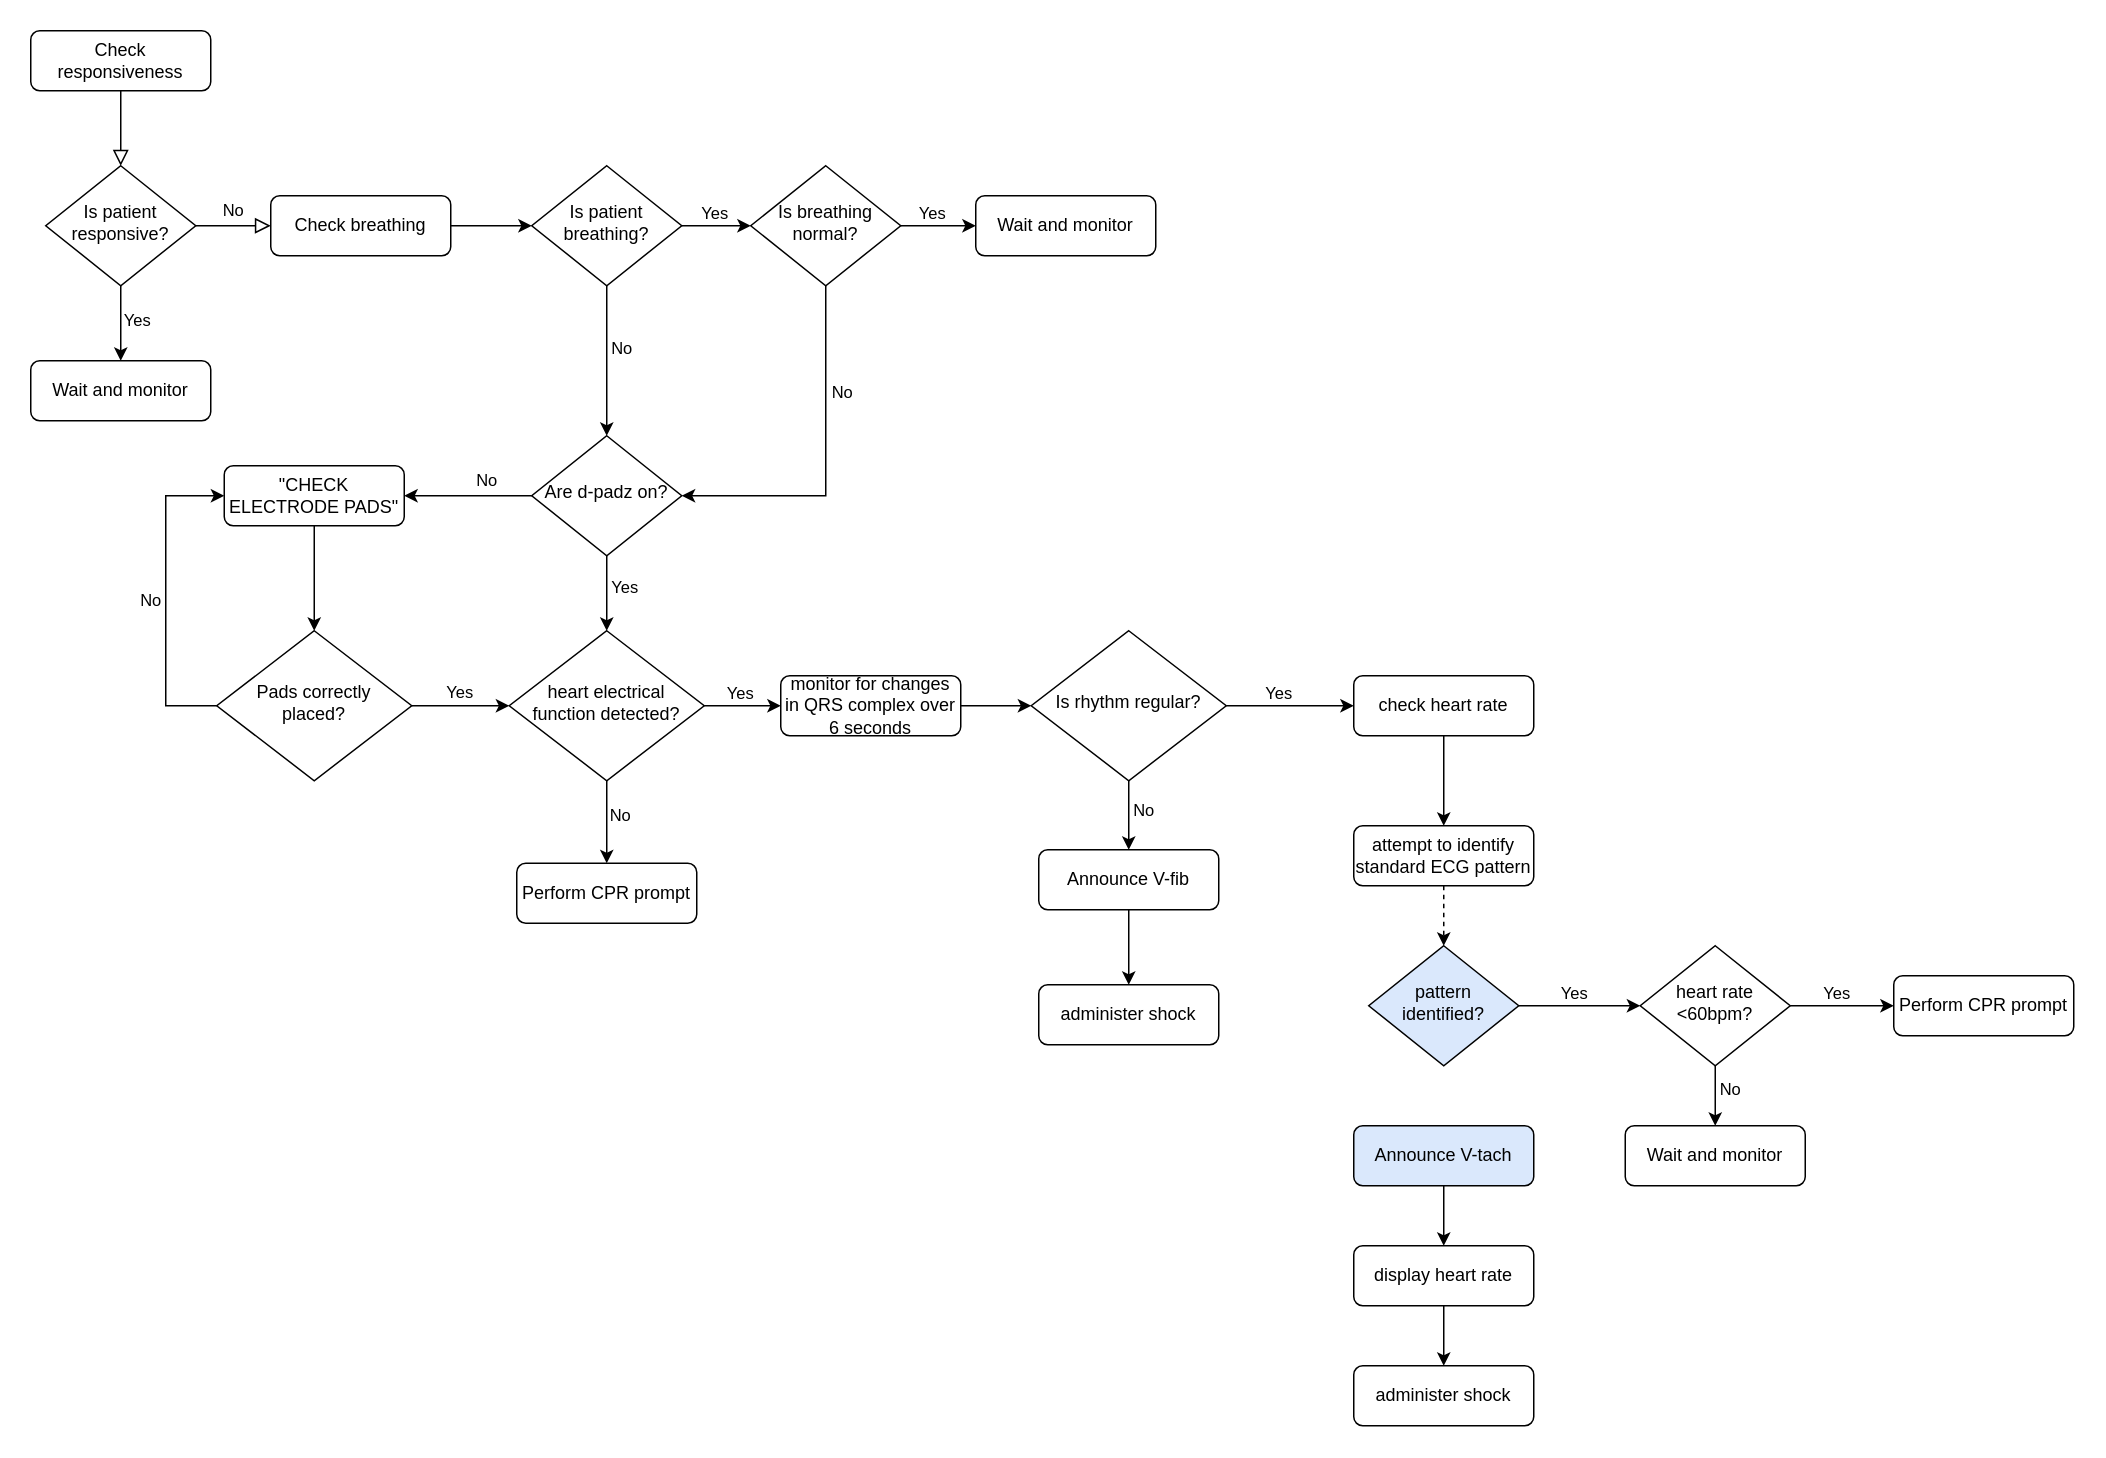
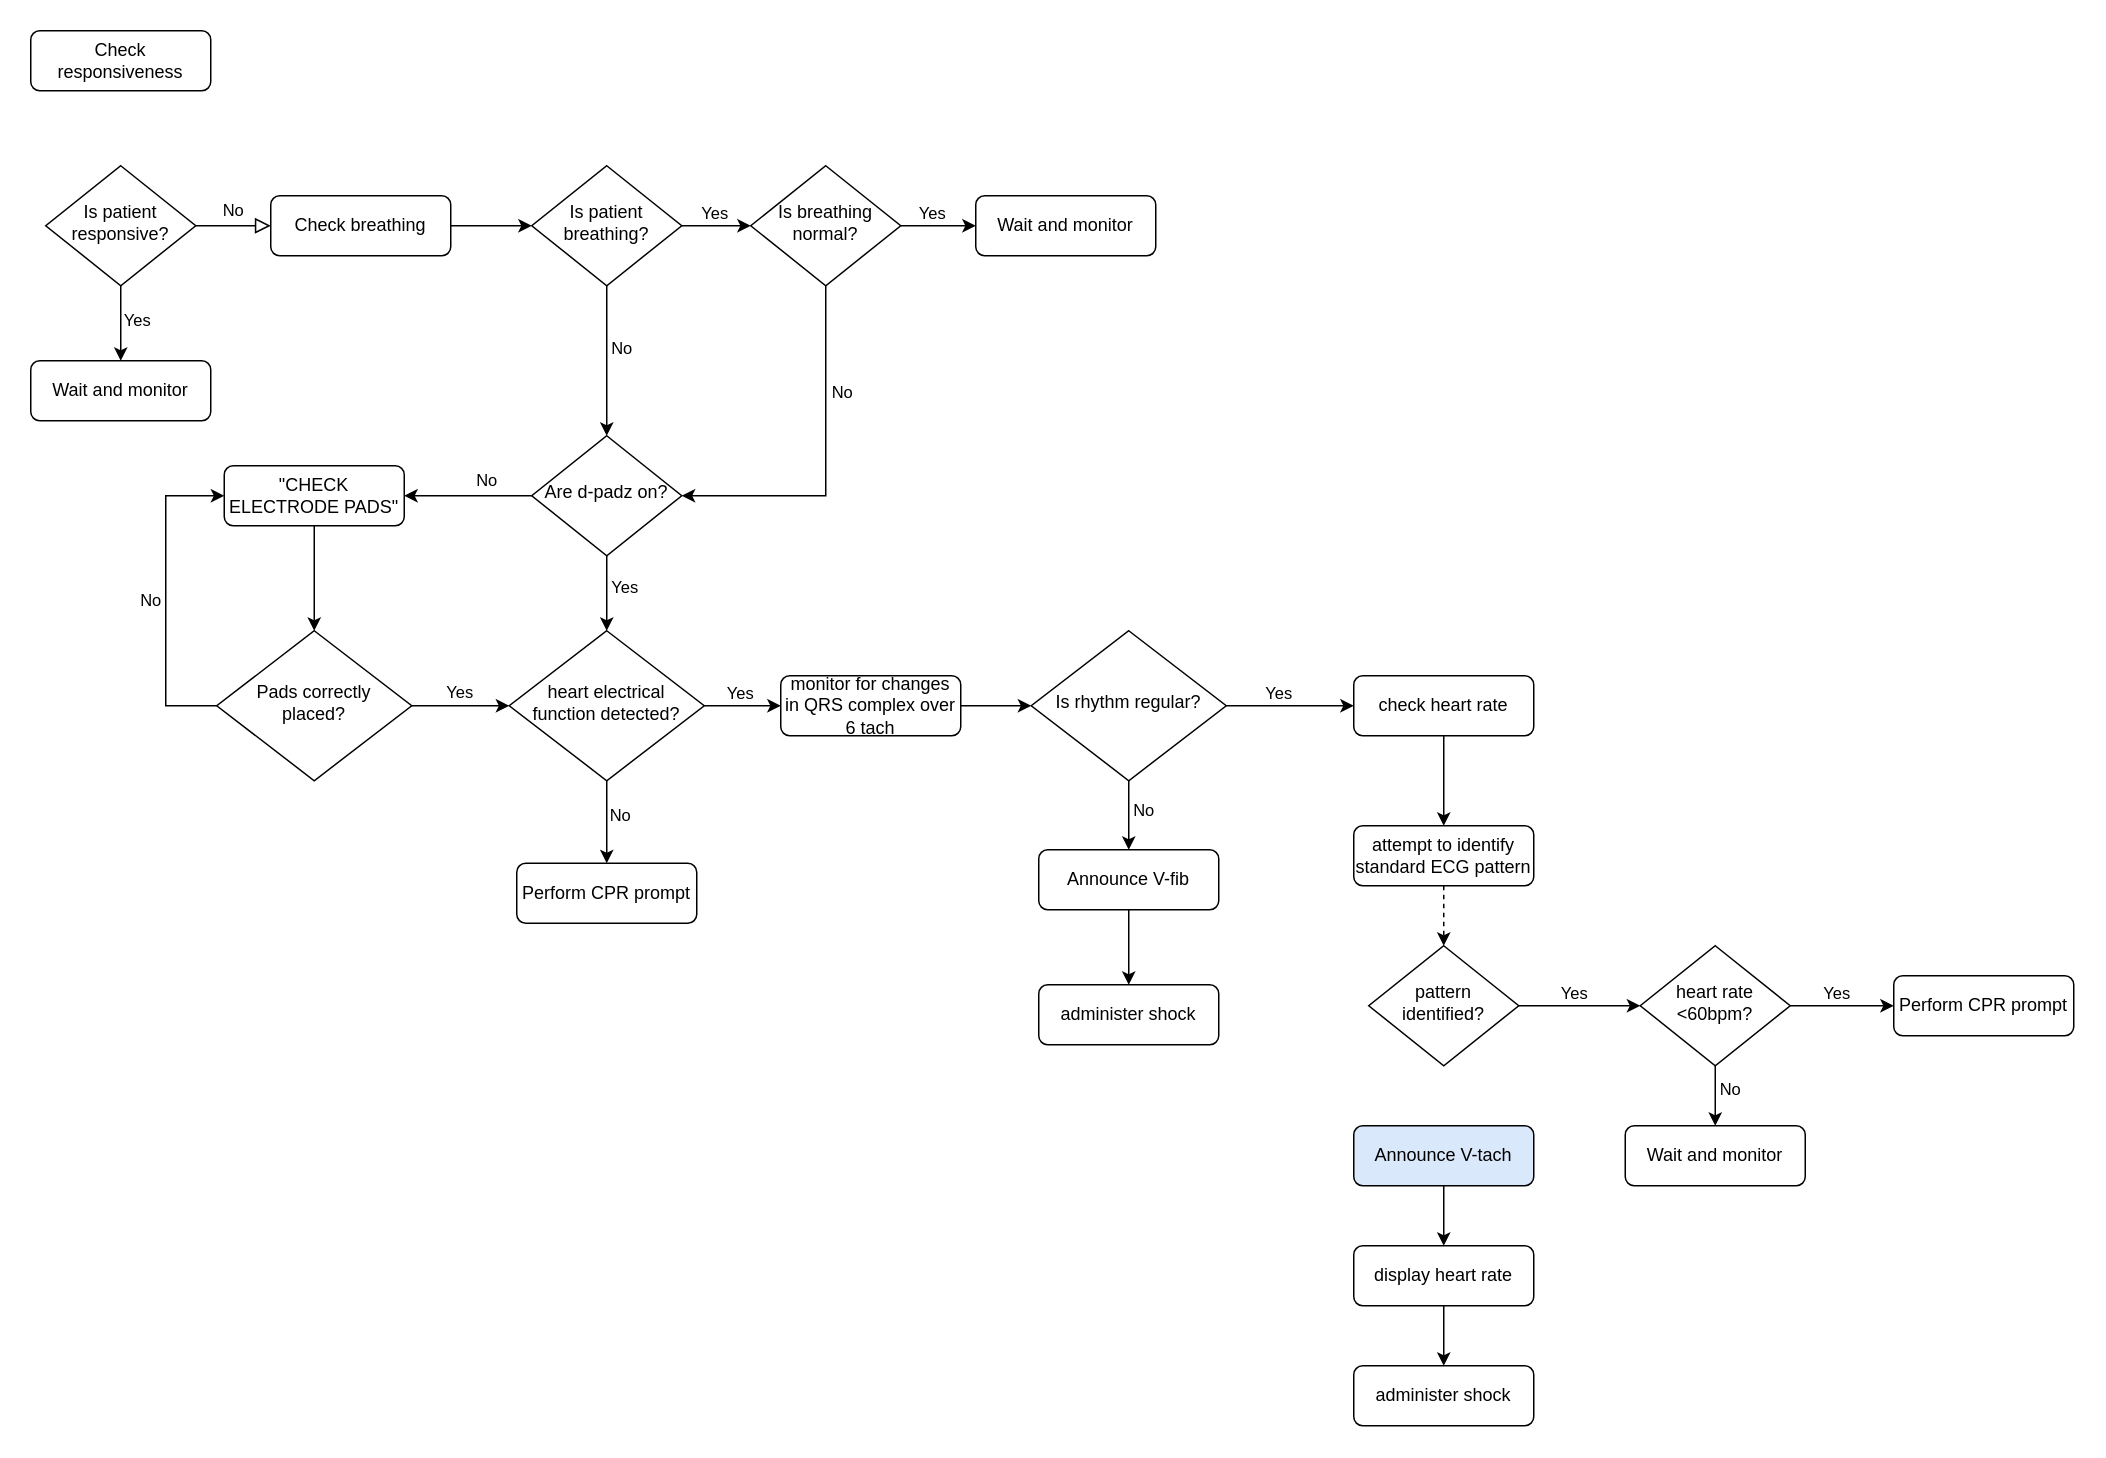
(121, 120) -> none
(871, 706) -> (871, 706)
(1444, 1006) -> (1444, 1006)
